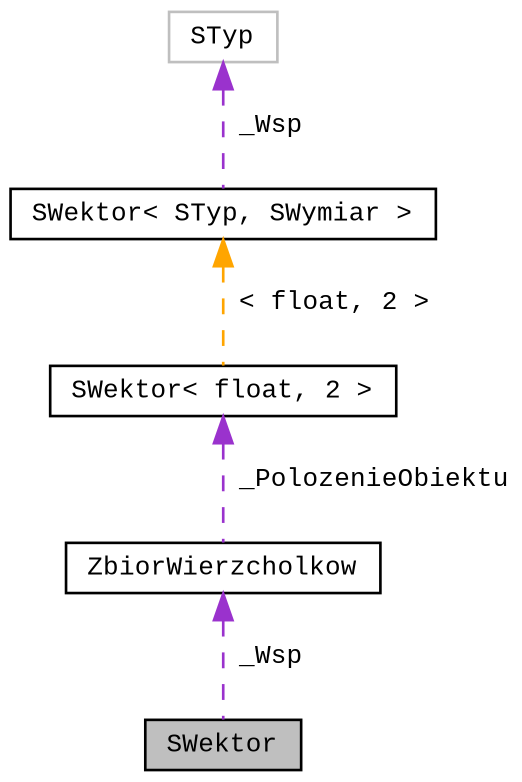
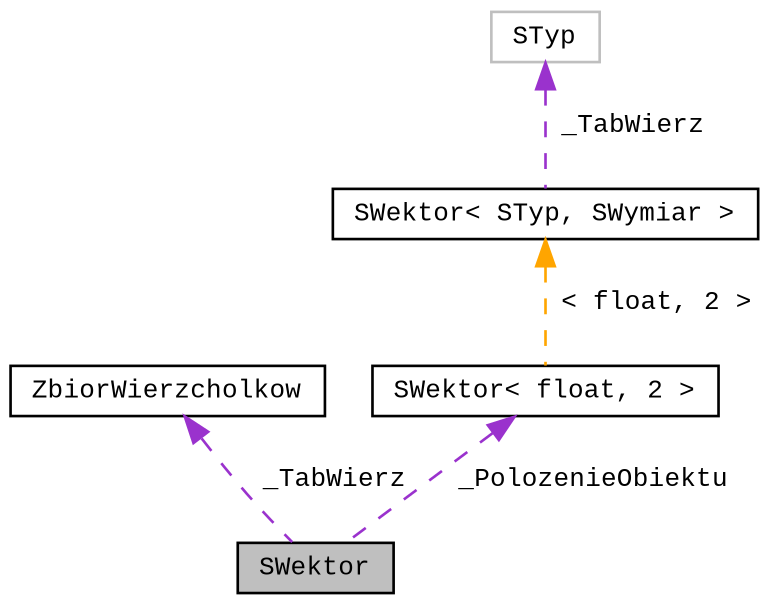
(264, 125) -> (626, 125)
(223, 493) -> (419, 488)
(264, 656) -> (328, 479)
